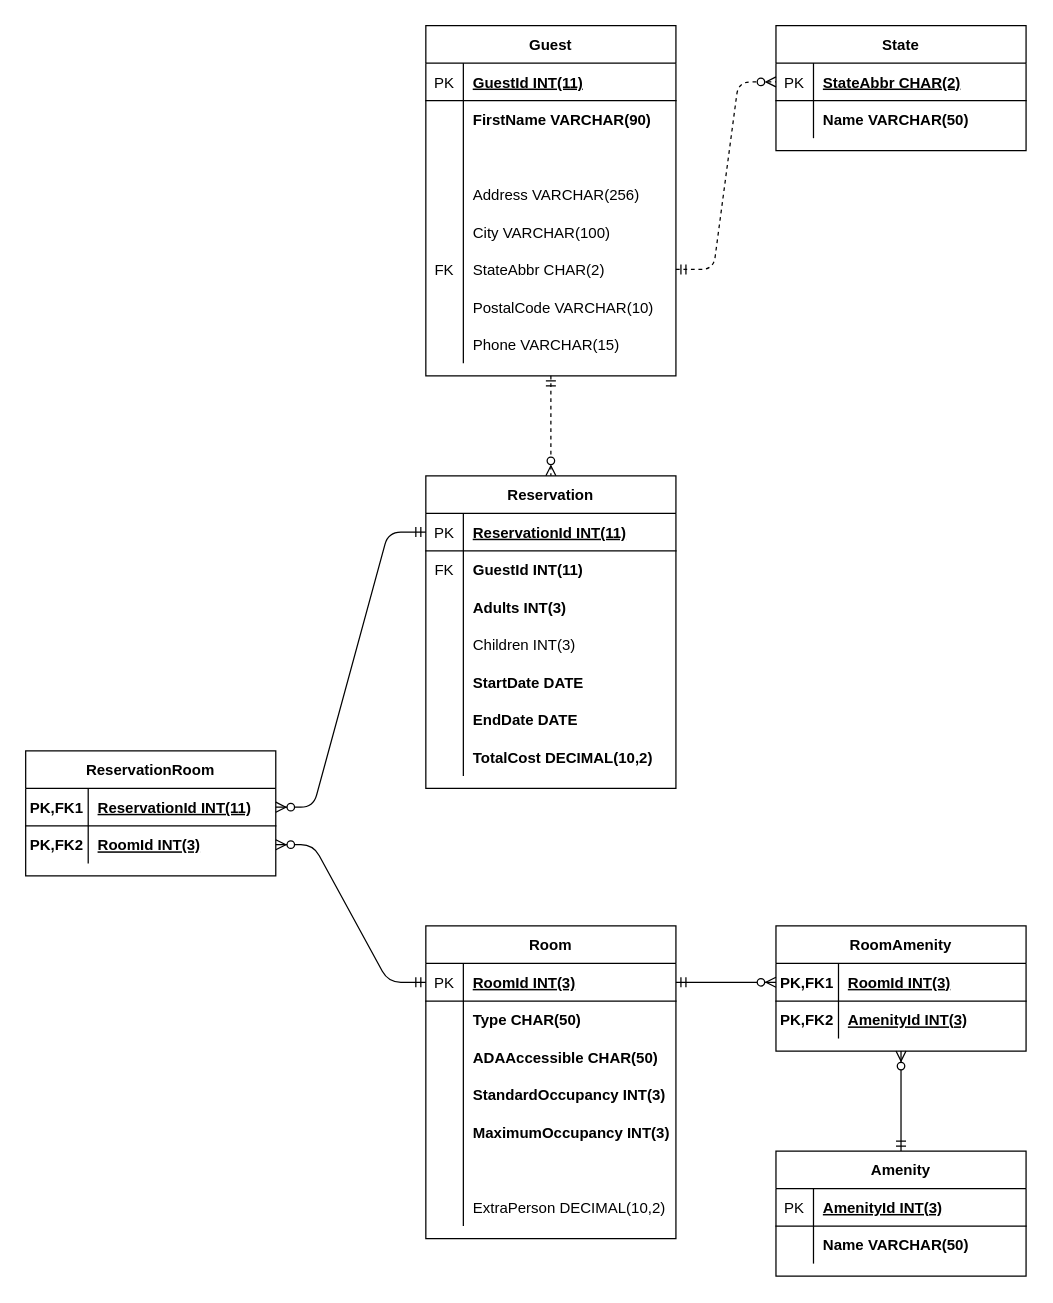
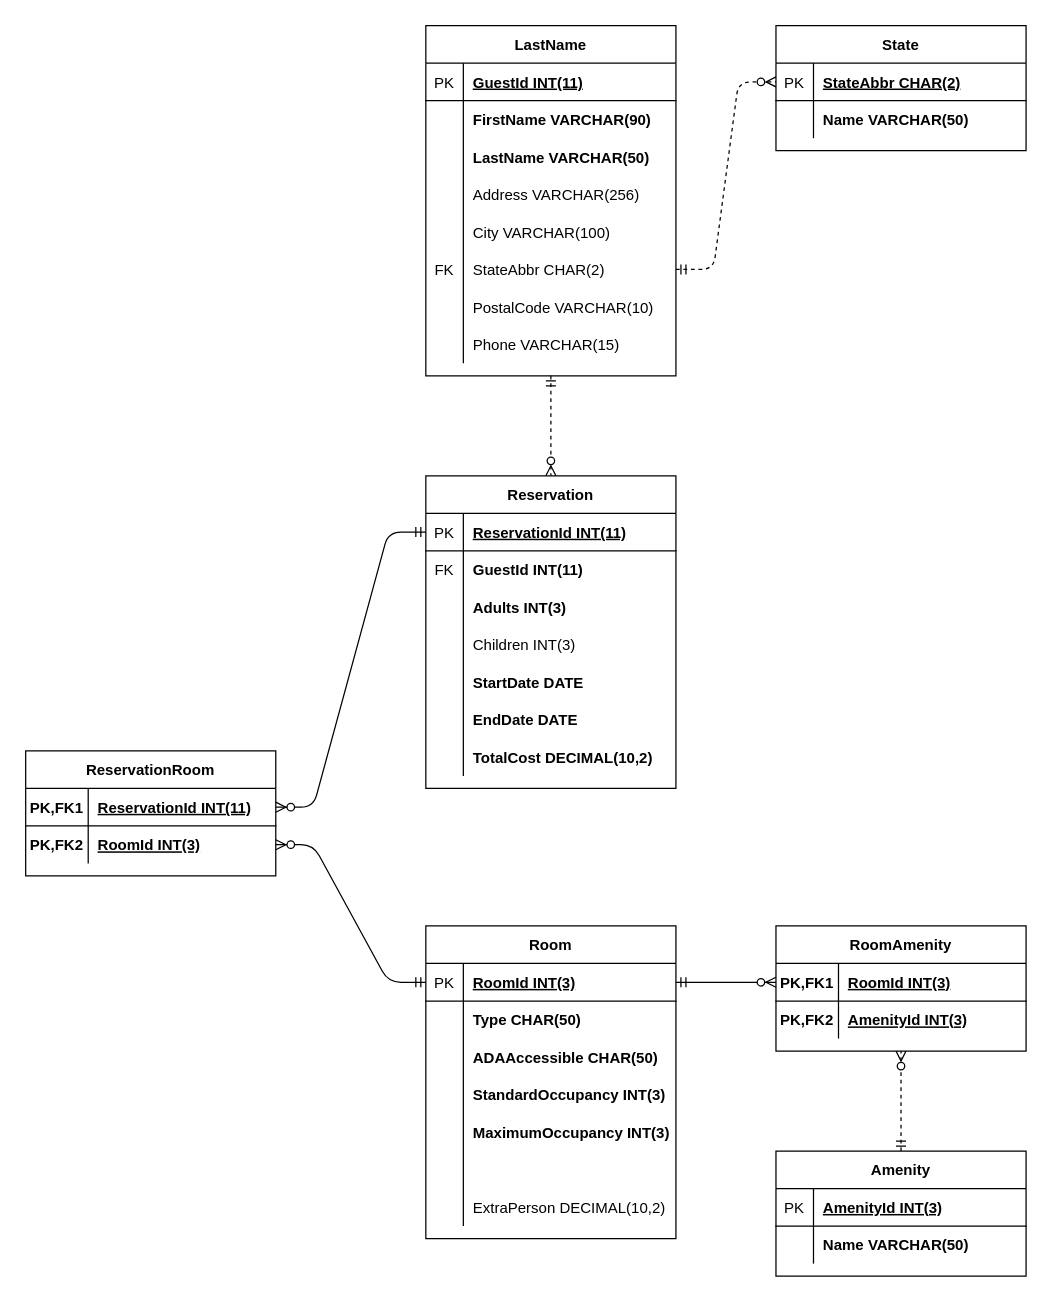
(550, 45) -> (550, 45)
none -> (569, 157)
(901, 1107) -> (901, 1107)
